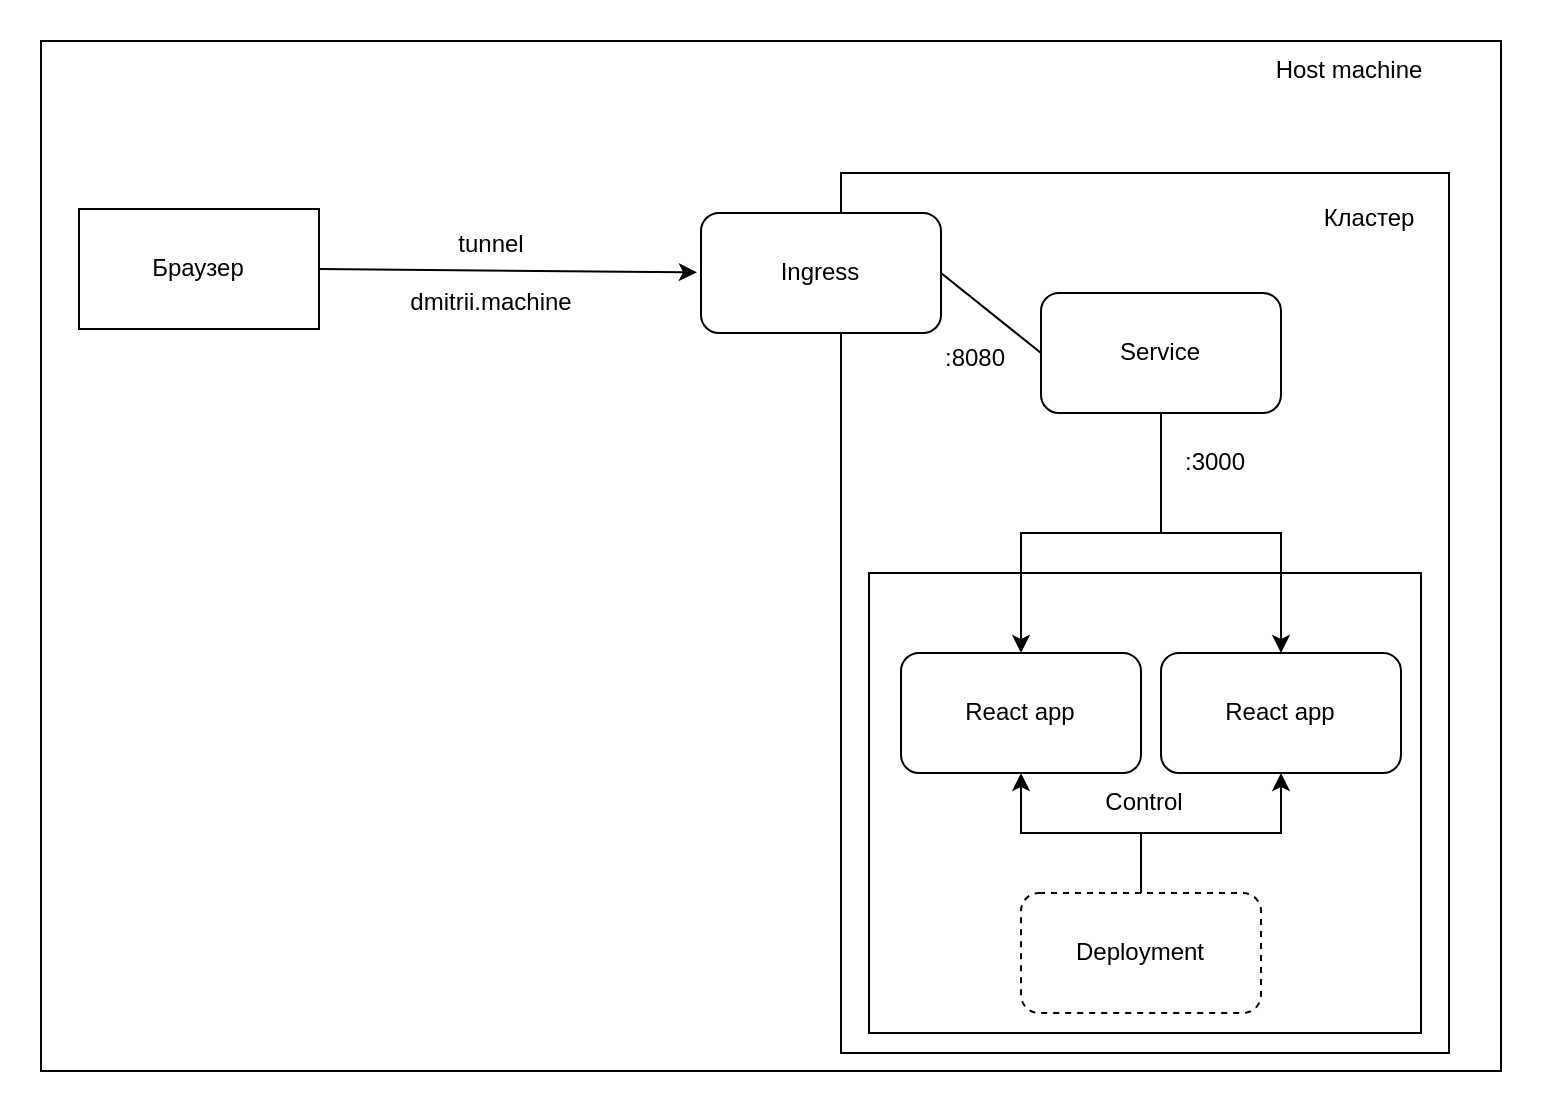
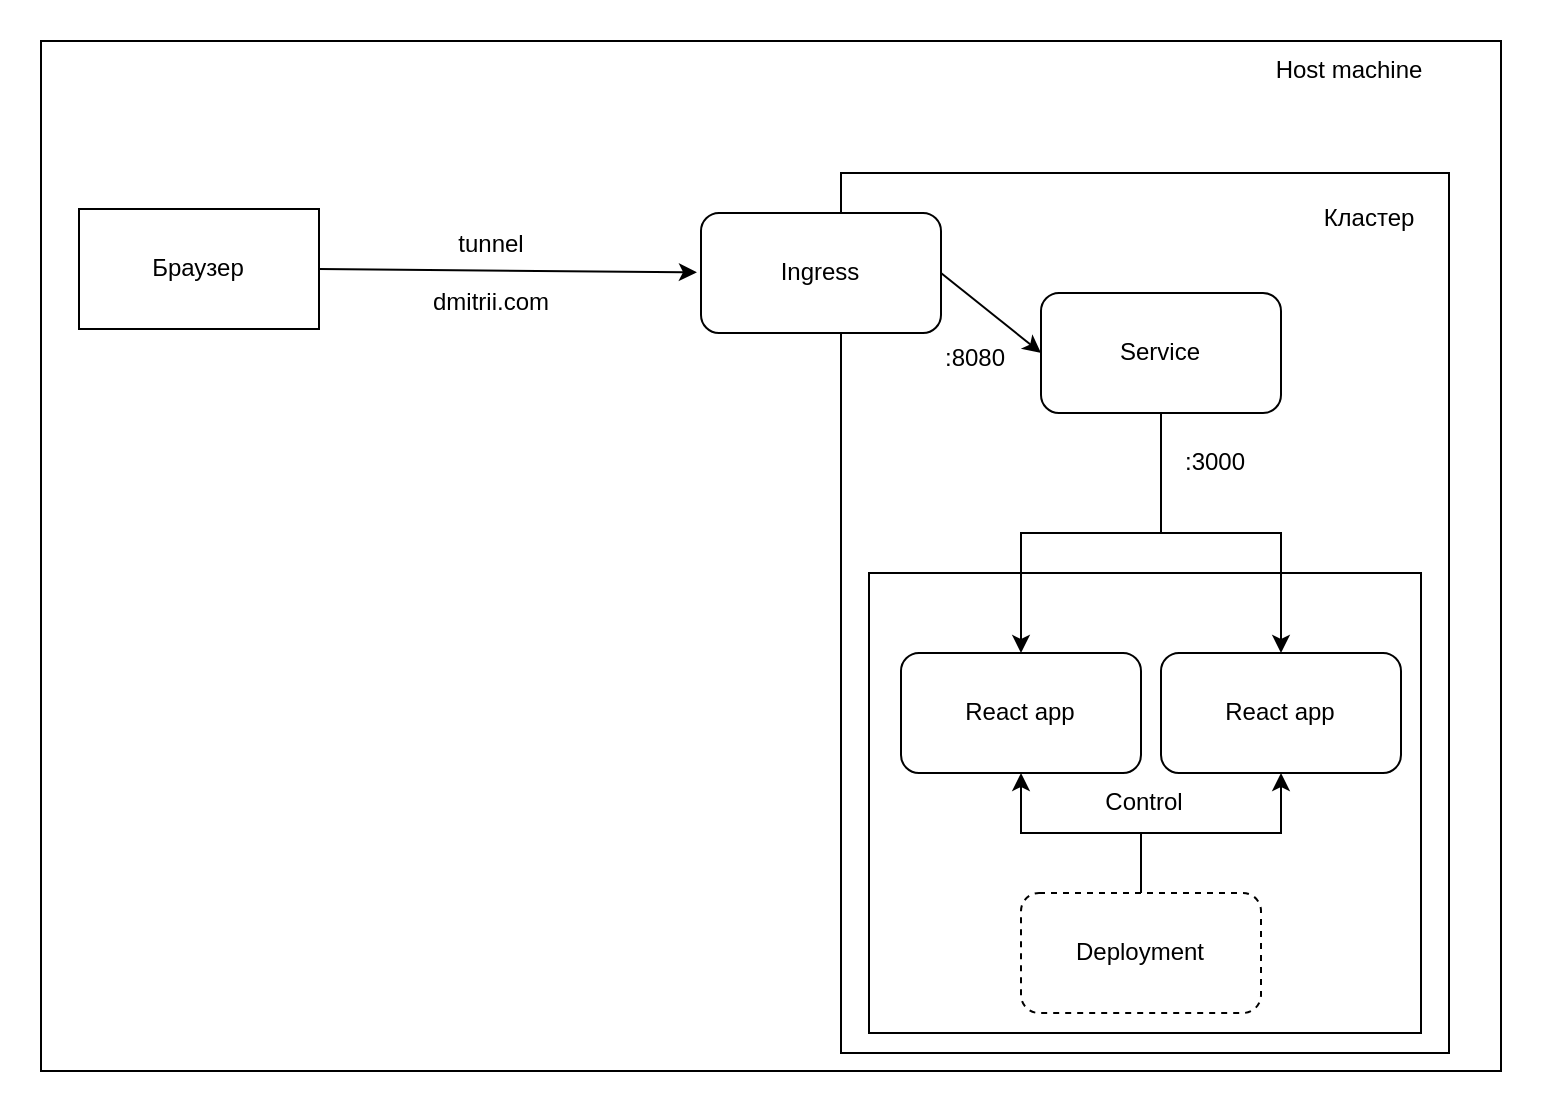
(492, 273) -> (492, 273)
(1034, 347) -> (1029, 344)
